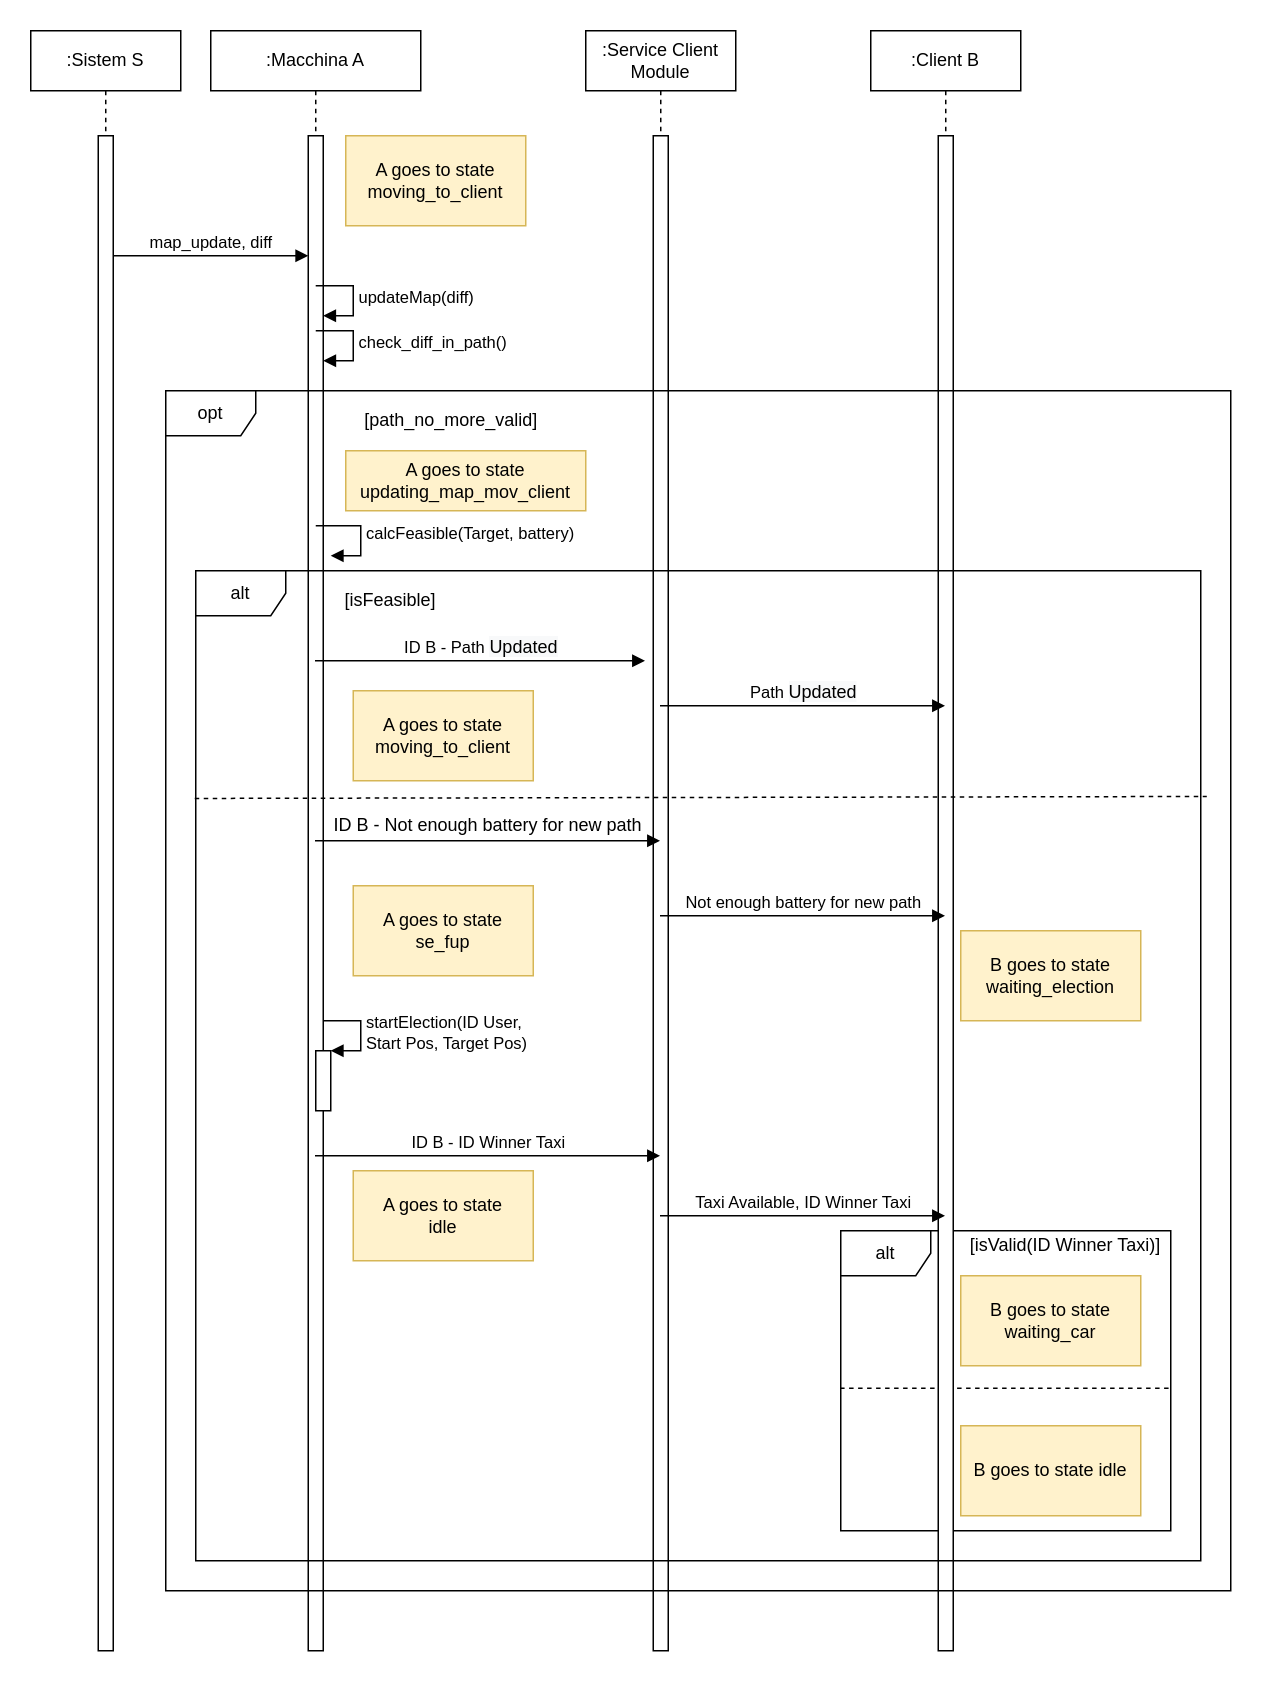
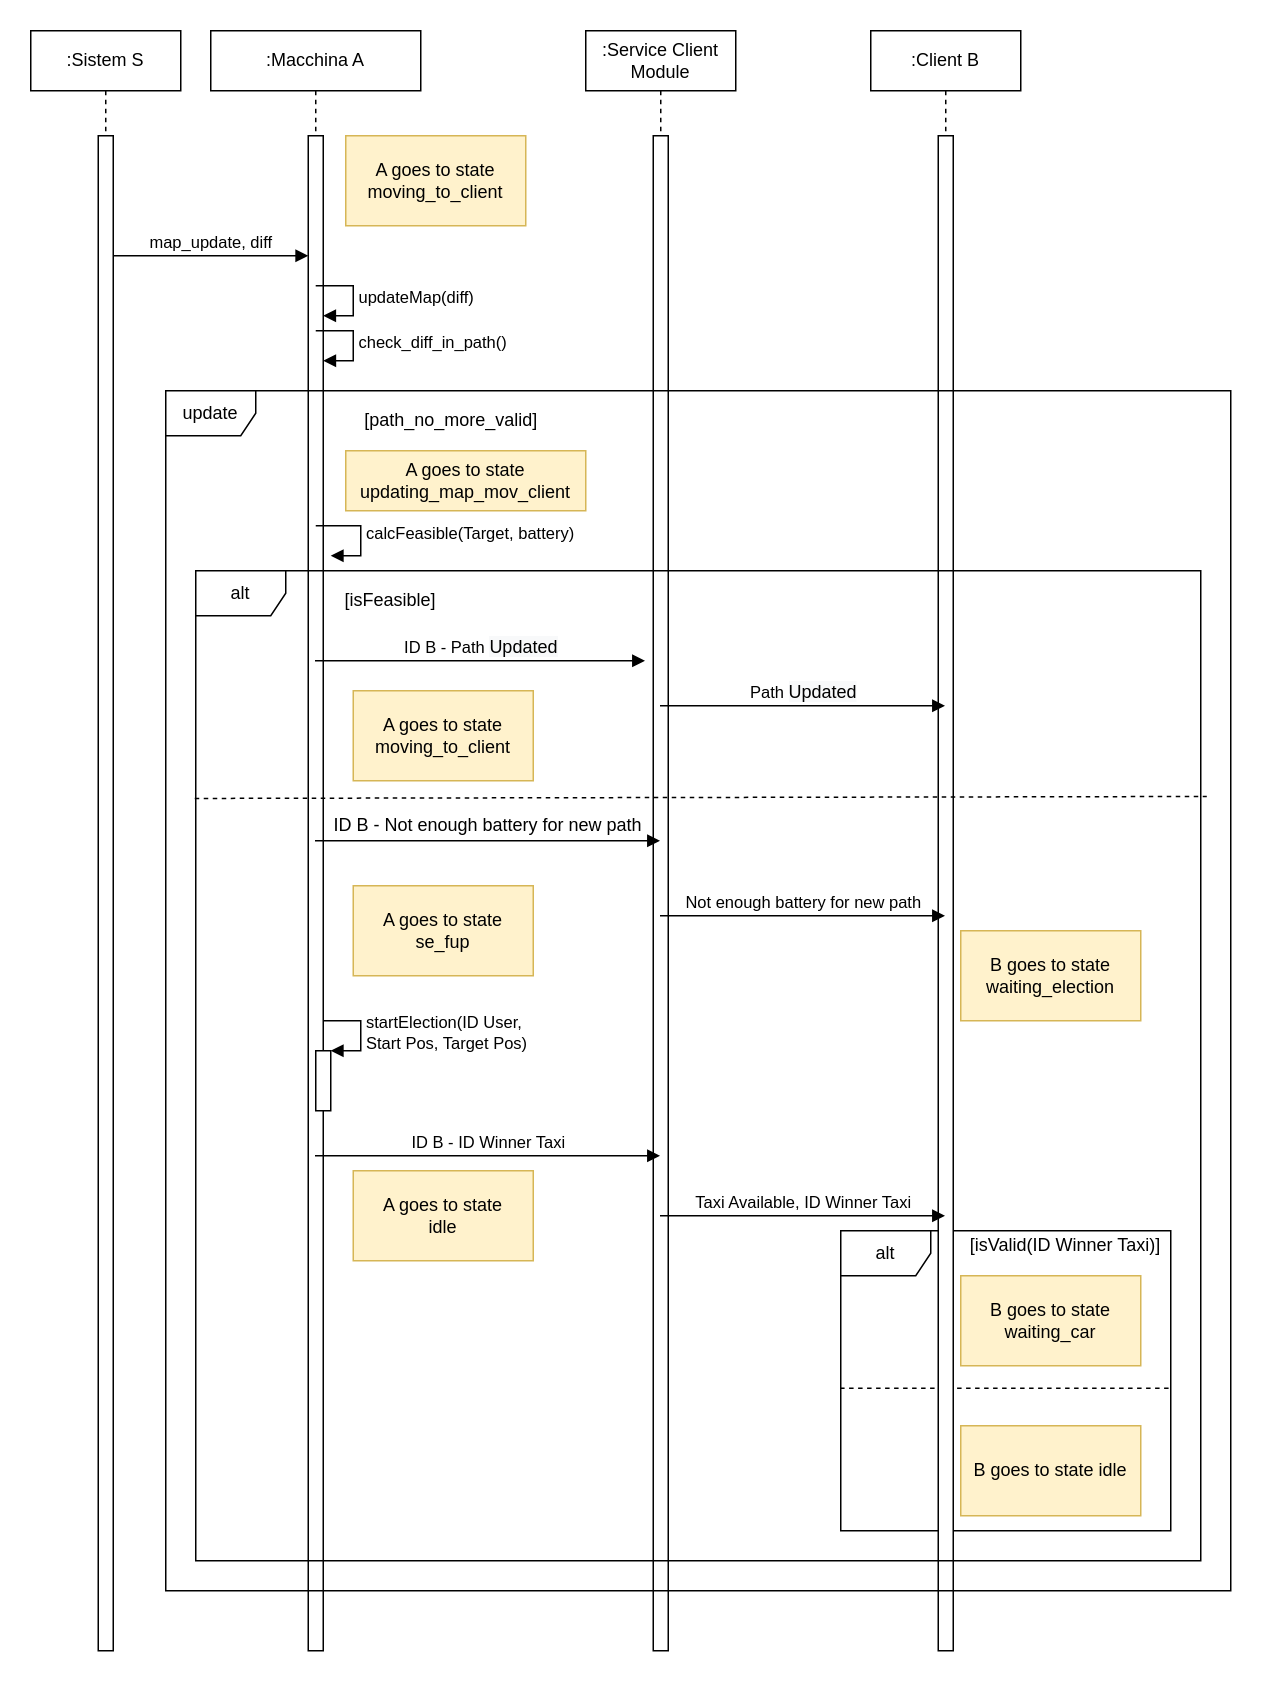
(211, 413) -> (211, 413)
